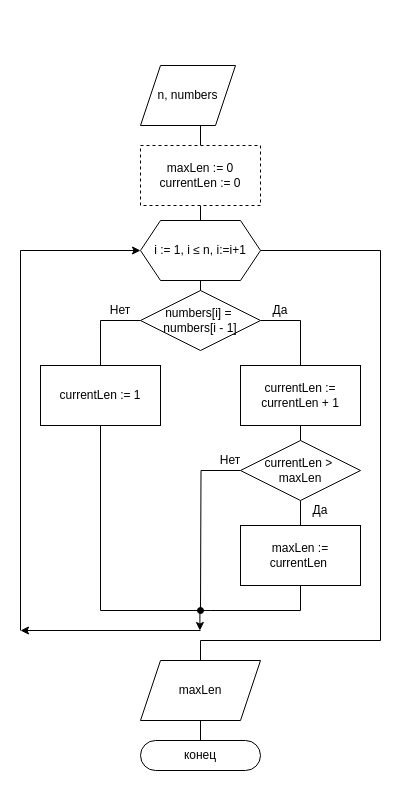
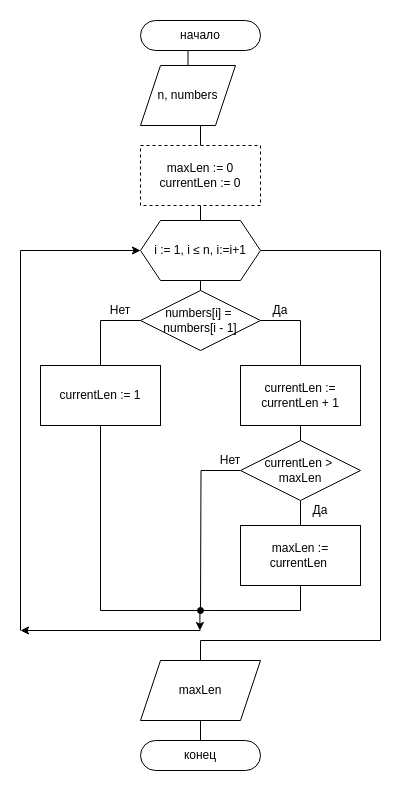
none -> (201, 36)
none -> (188, 52)
